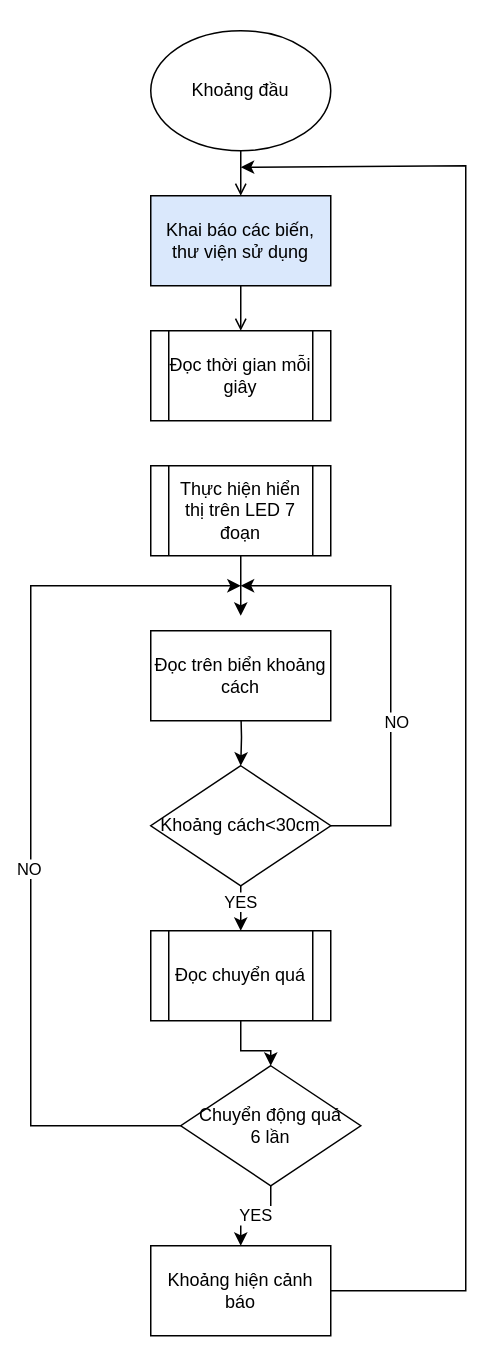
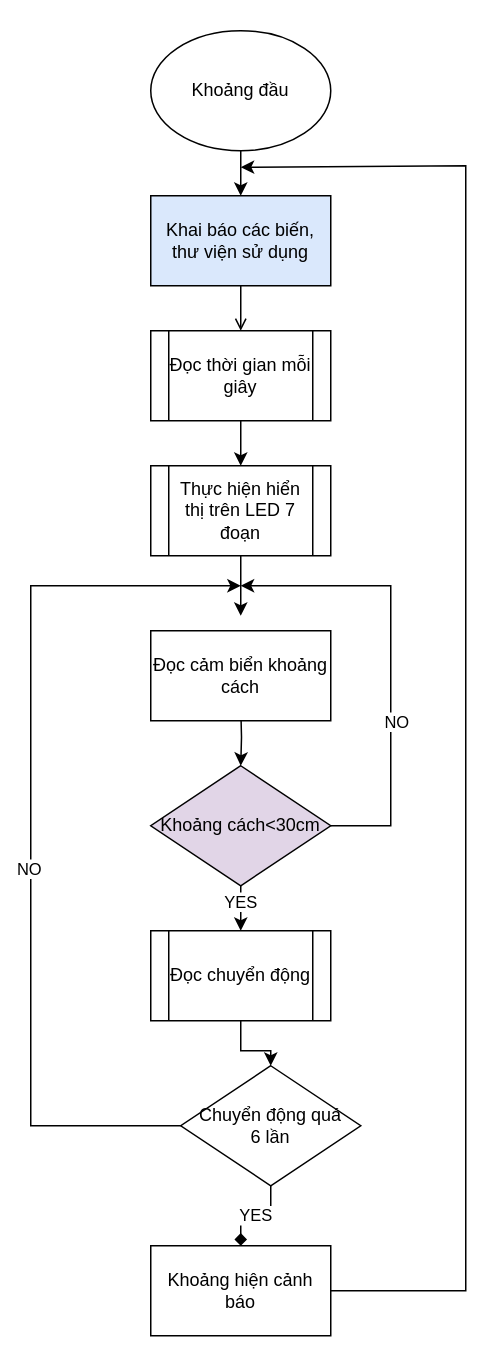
(241, 186) -> (241, 184)
none -> (241, 449)
(241, 676) -> (241, 676)
(241, 826) -> (241, 826)
(241, 976) -> (241, 976)
(241, 1234) -> (241, 1233)
